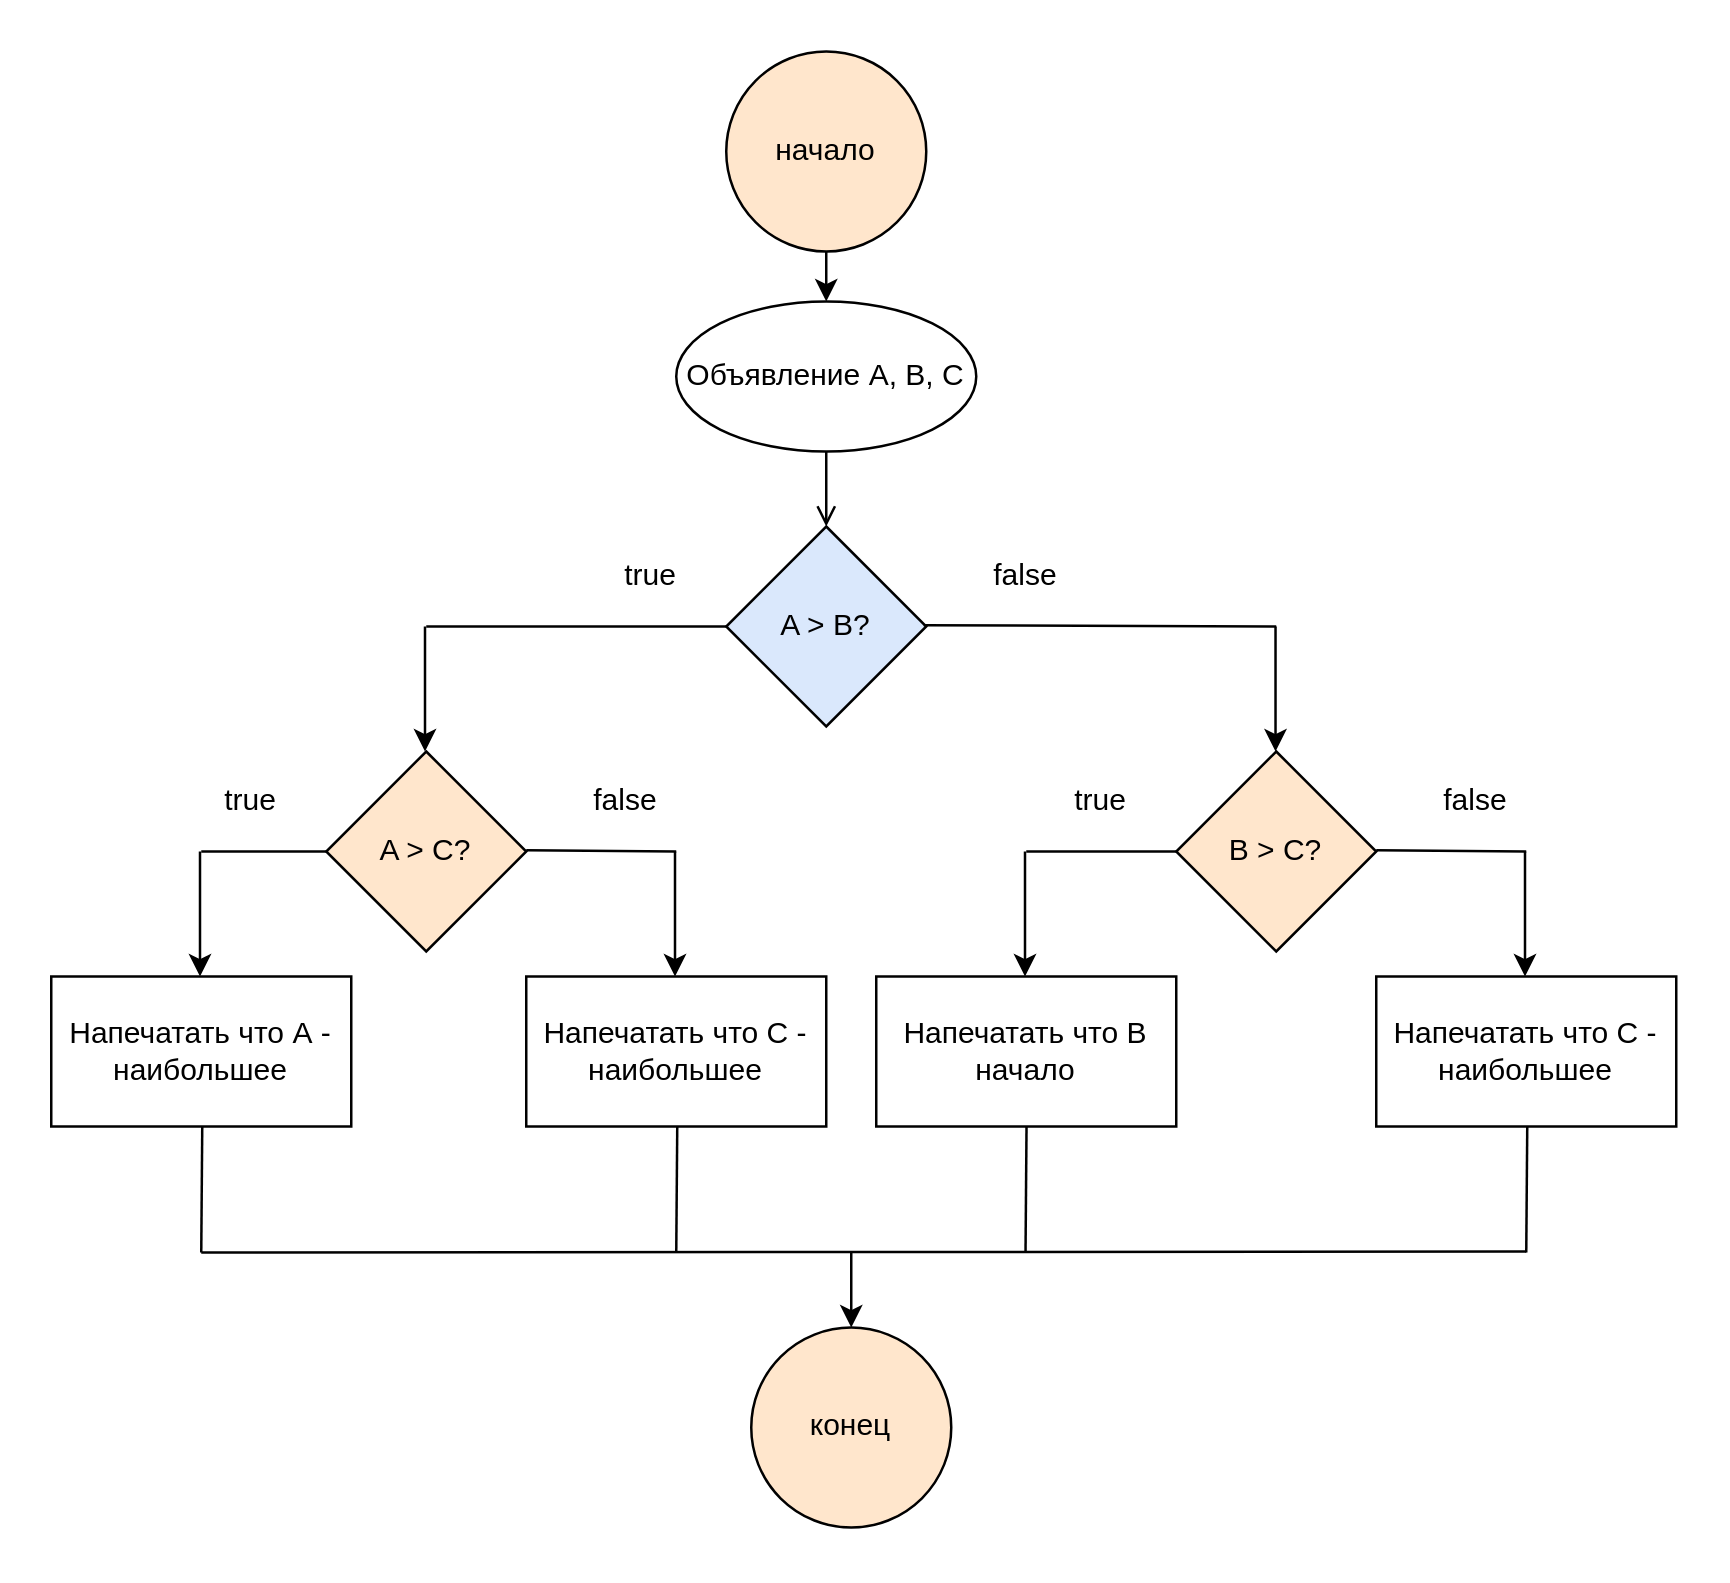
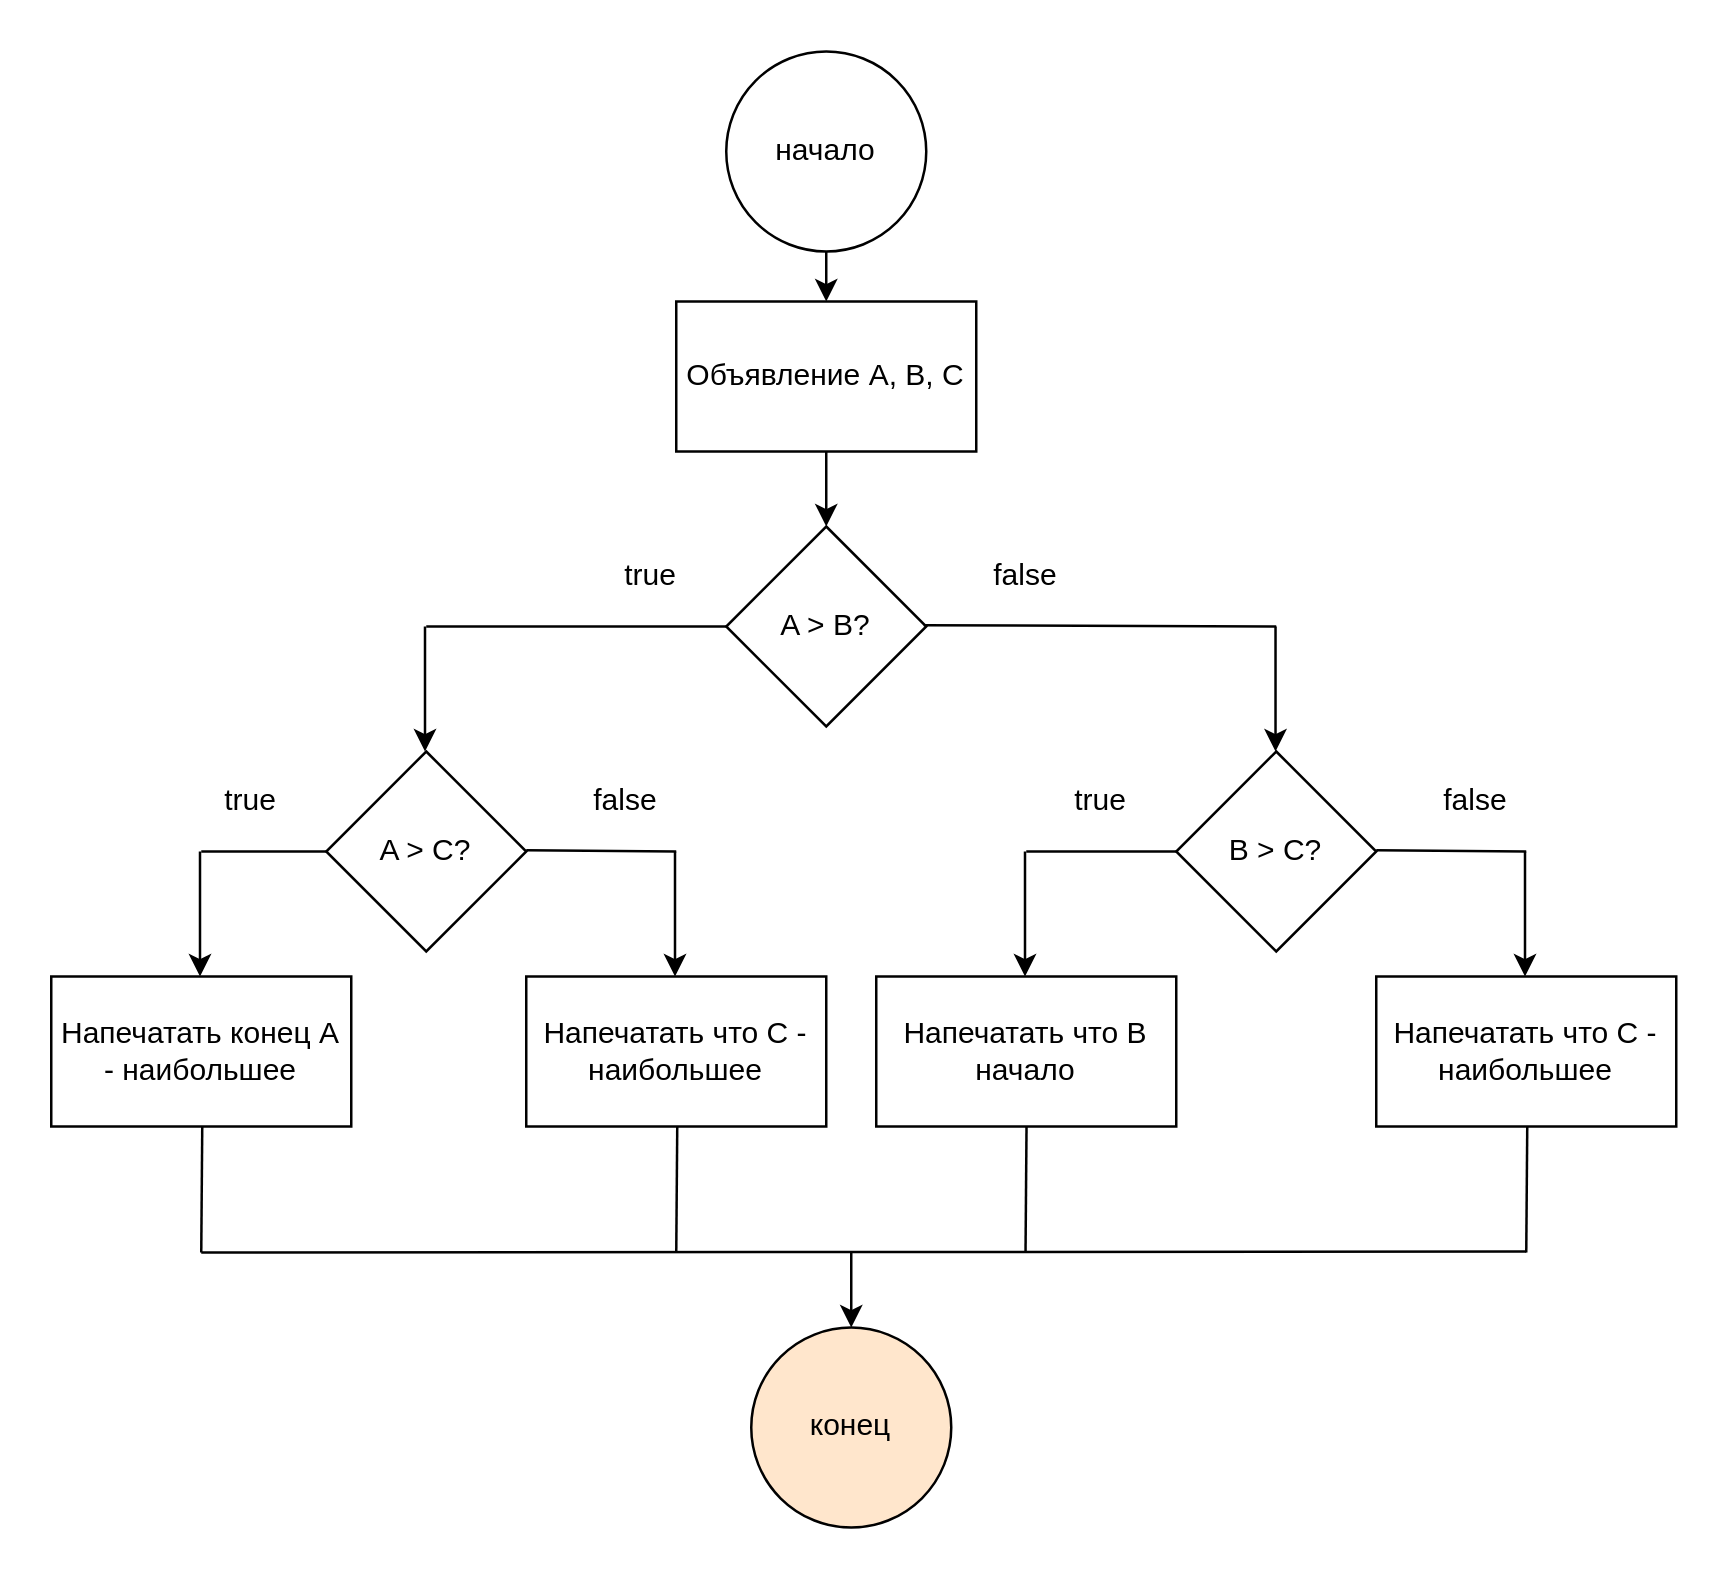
(826, 151) -> (826, 151)
(826, 376) -> (826, 376)
(826, 512) -> (826, 508)
(826, 626) -> (826, 626)
(426, 851) -> (426, 851)
(1276, 851) -> (1276, 851)
(201, 1051) -> (201, 1051)
